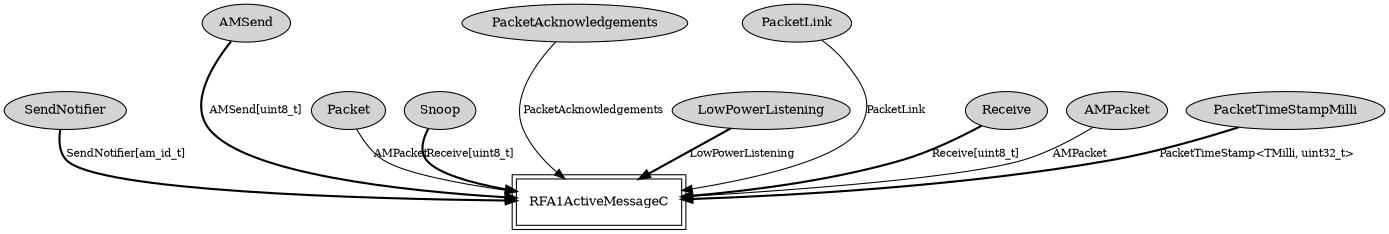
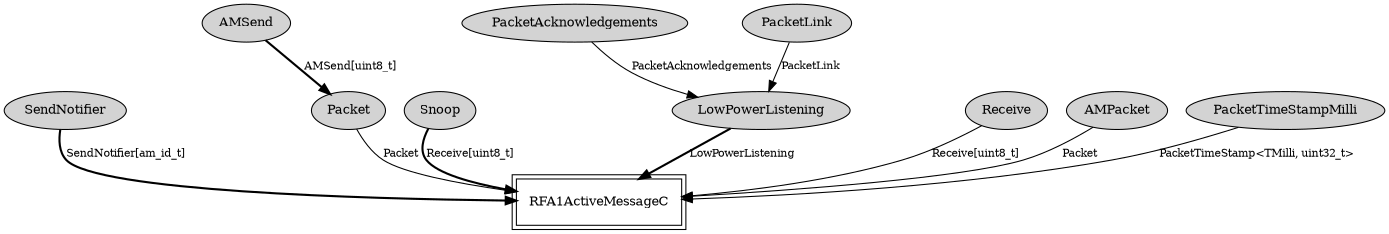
(520, 108) -> (636, 75)
(830, 152) -> (781, 62)
(401, 154) -> (401, 154)
(1080, 154) -> (1080, 154)
(304, 172) -> (294, 64)
(841, 175) -> (841, 175)
(968, 180) -> (968, 180)
